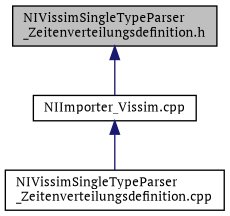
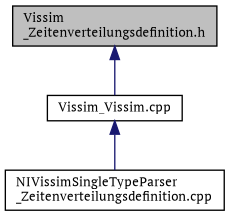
(115, 26) -> (115, 26)
(115, 108) -> (115, 108)
